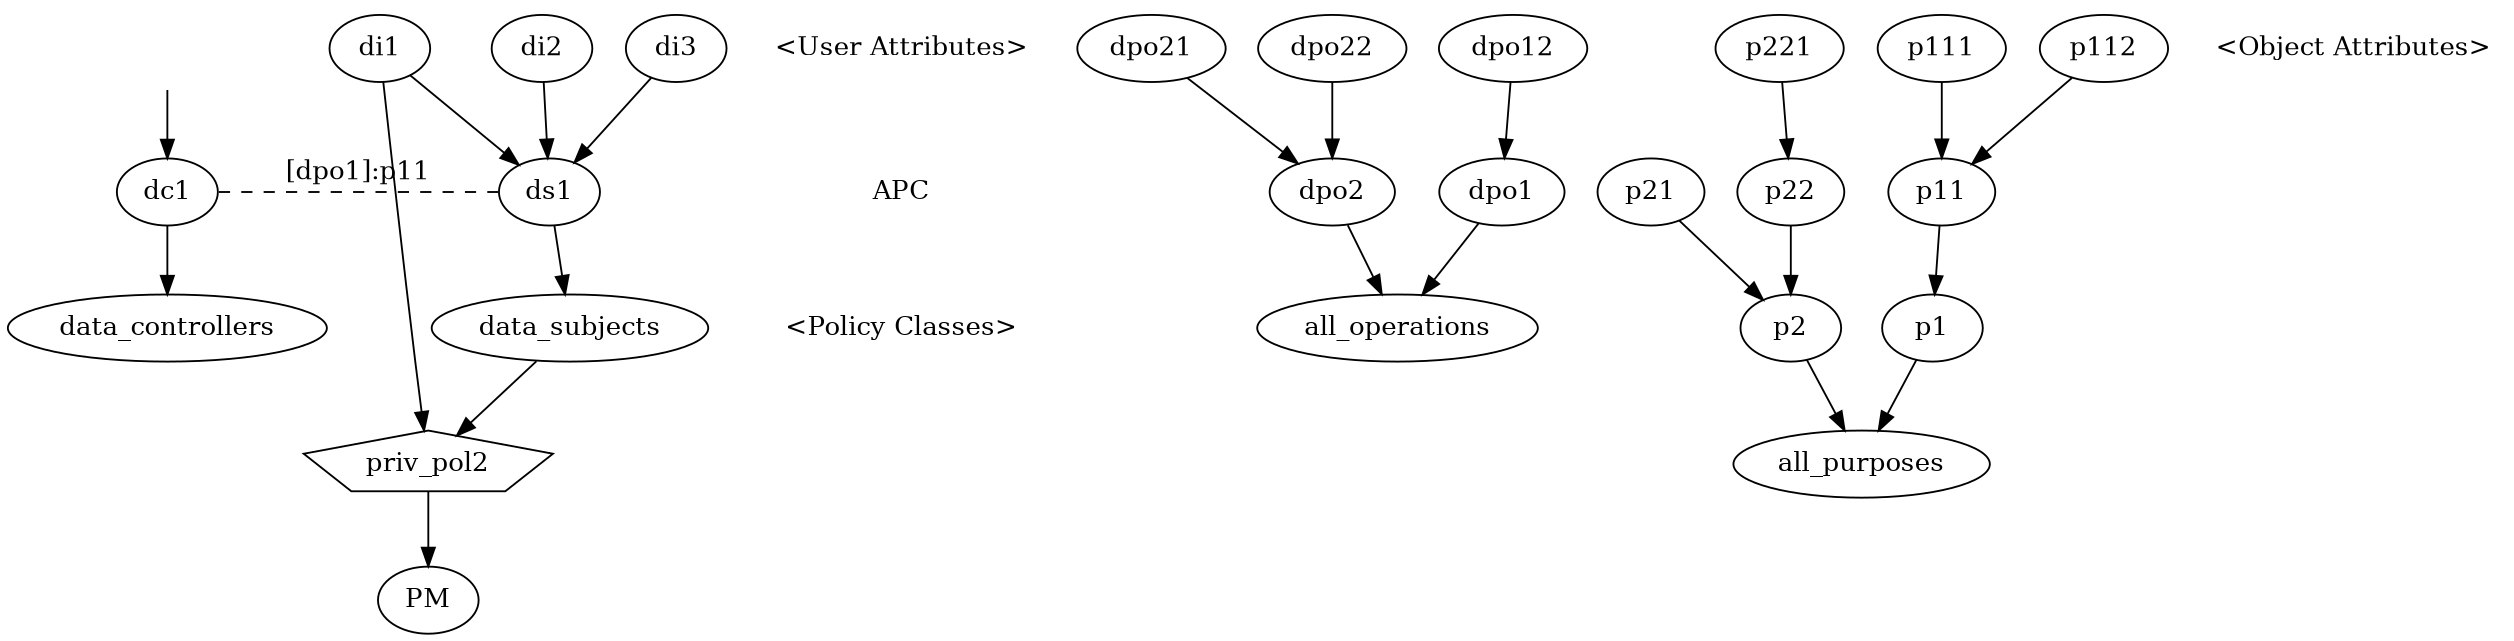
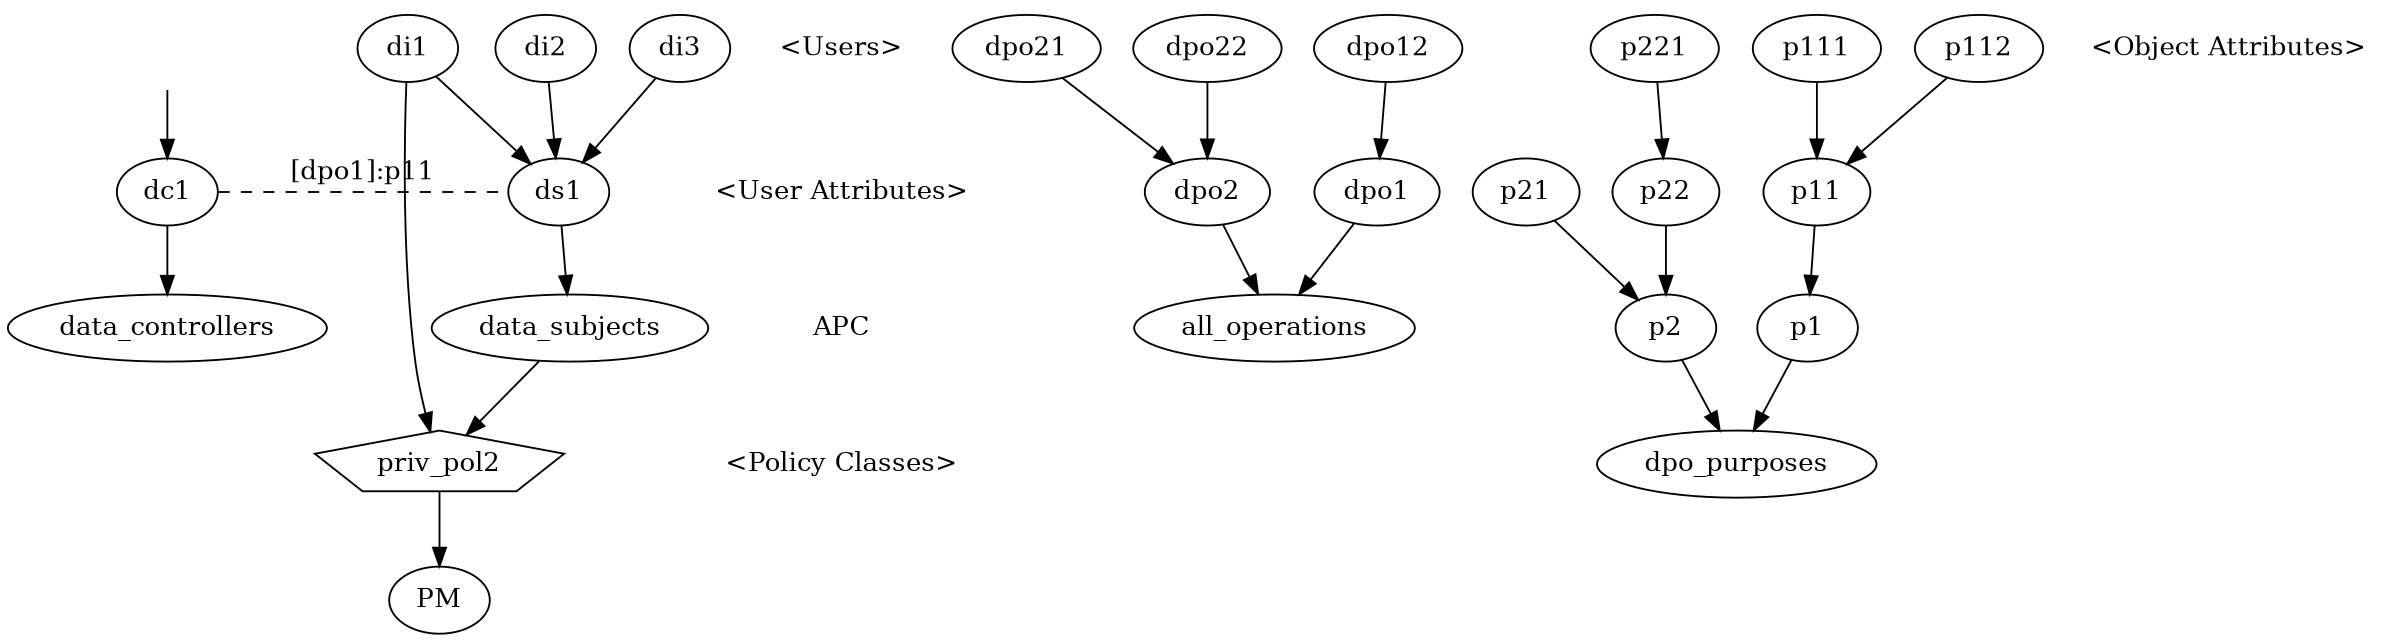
none -> (842, 48)
(1862, 464) -> (1737, 464)
